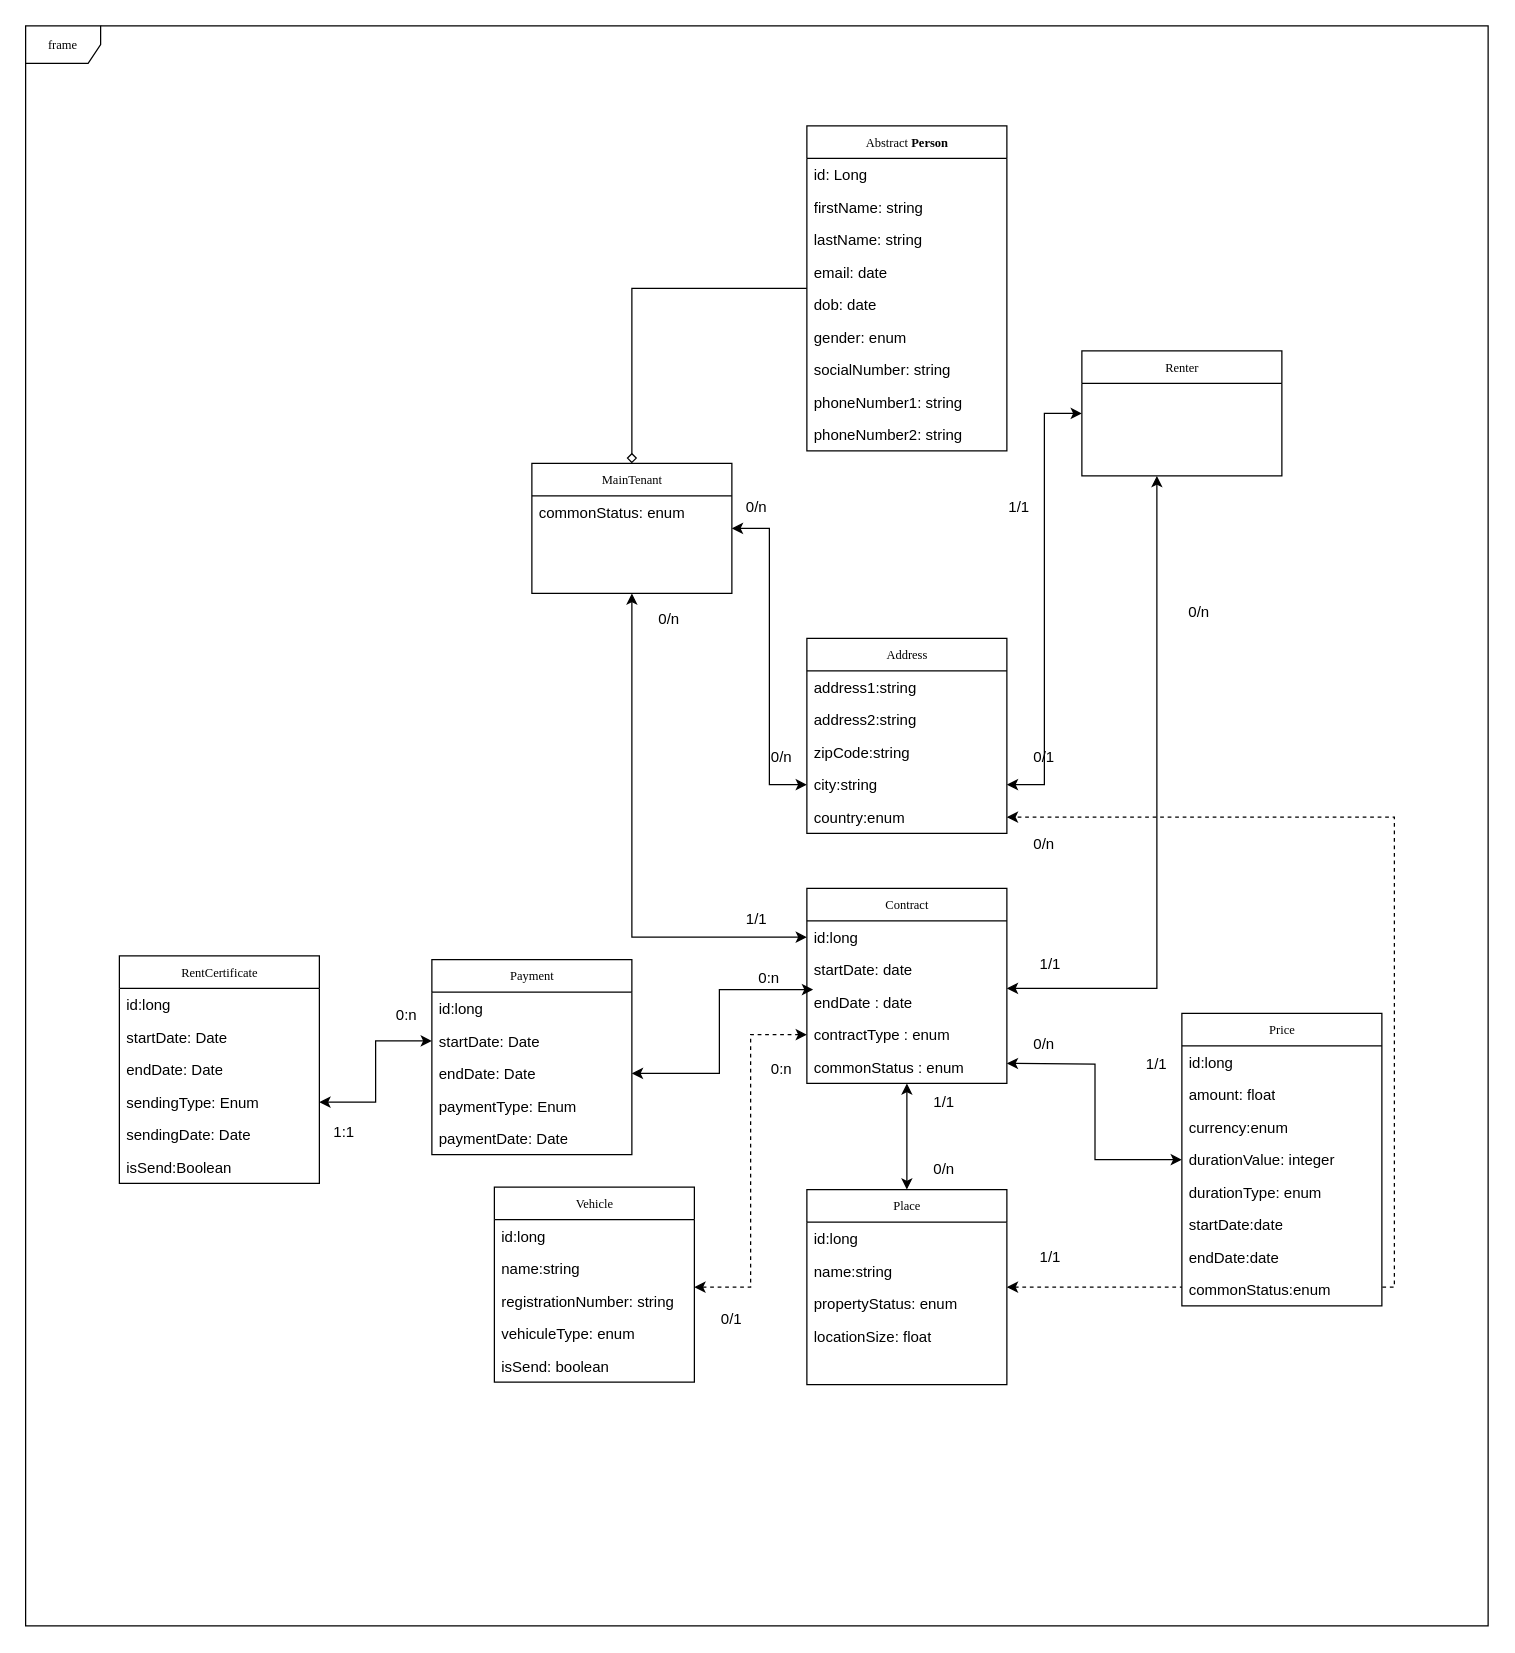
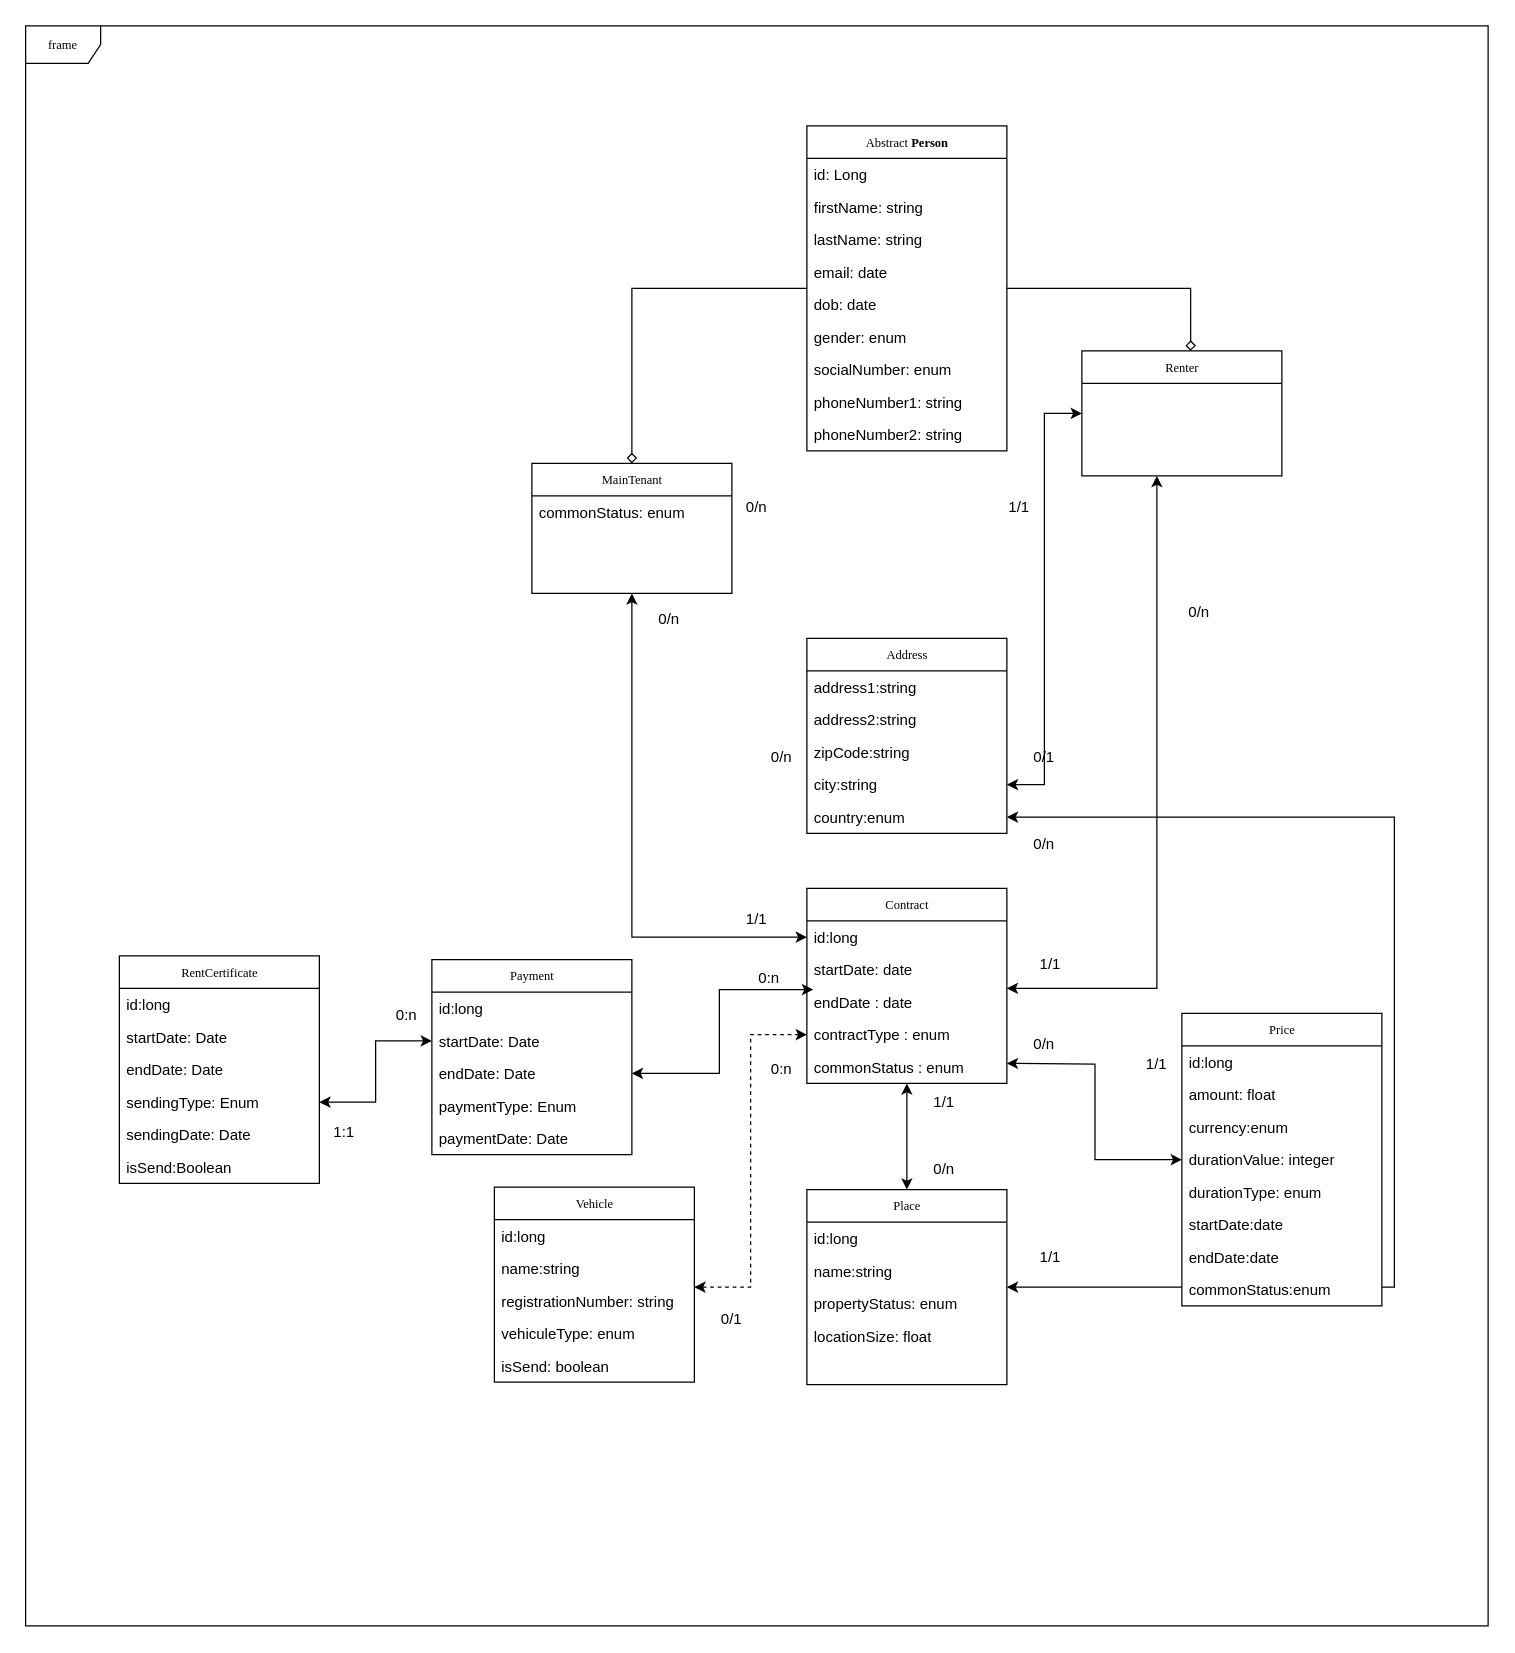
none -> (1124, 288)
(889, 371) -> (882, 371)
(769, 656) -> none
(1394, 868) -> (1394, 868)
